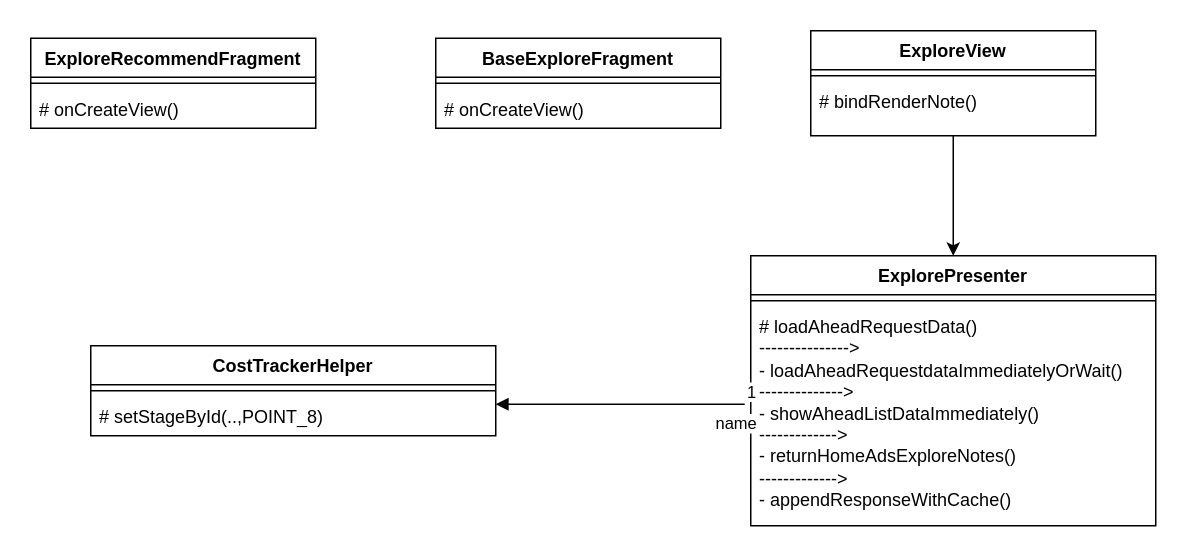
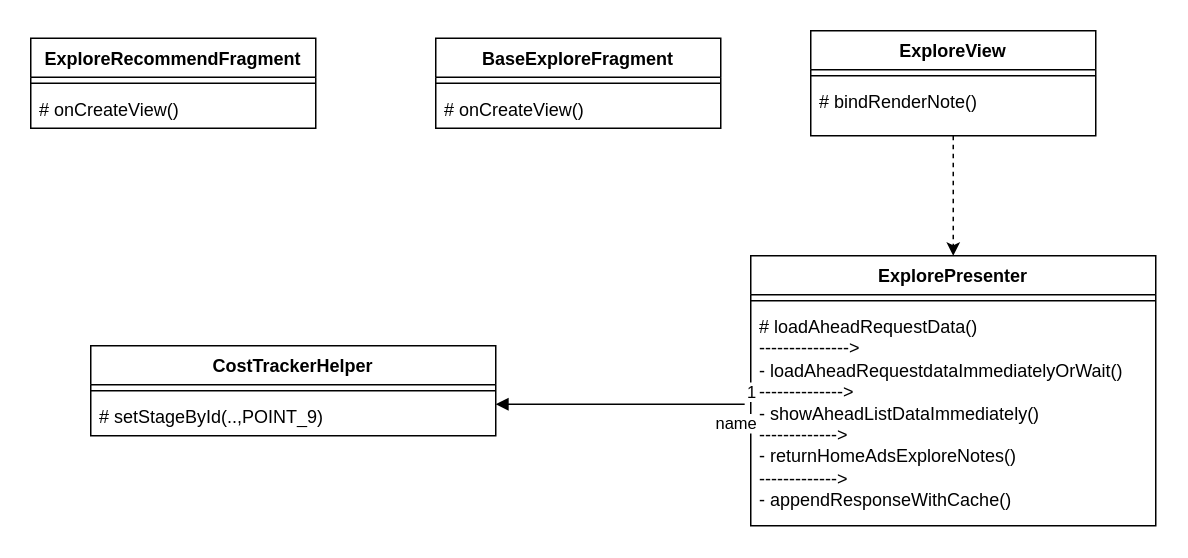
(953, 191) -> (953, 191)
(221, 418) -> (221, 418)
